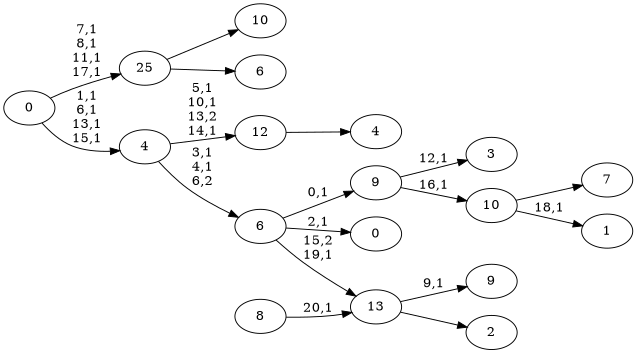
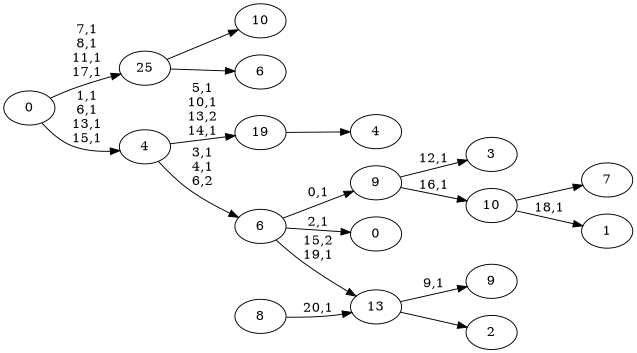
(260, 133) -> (260, 133)
